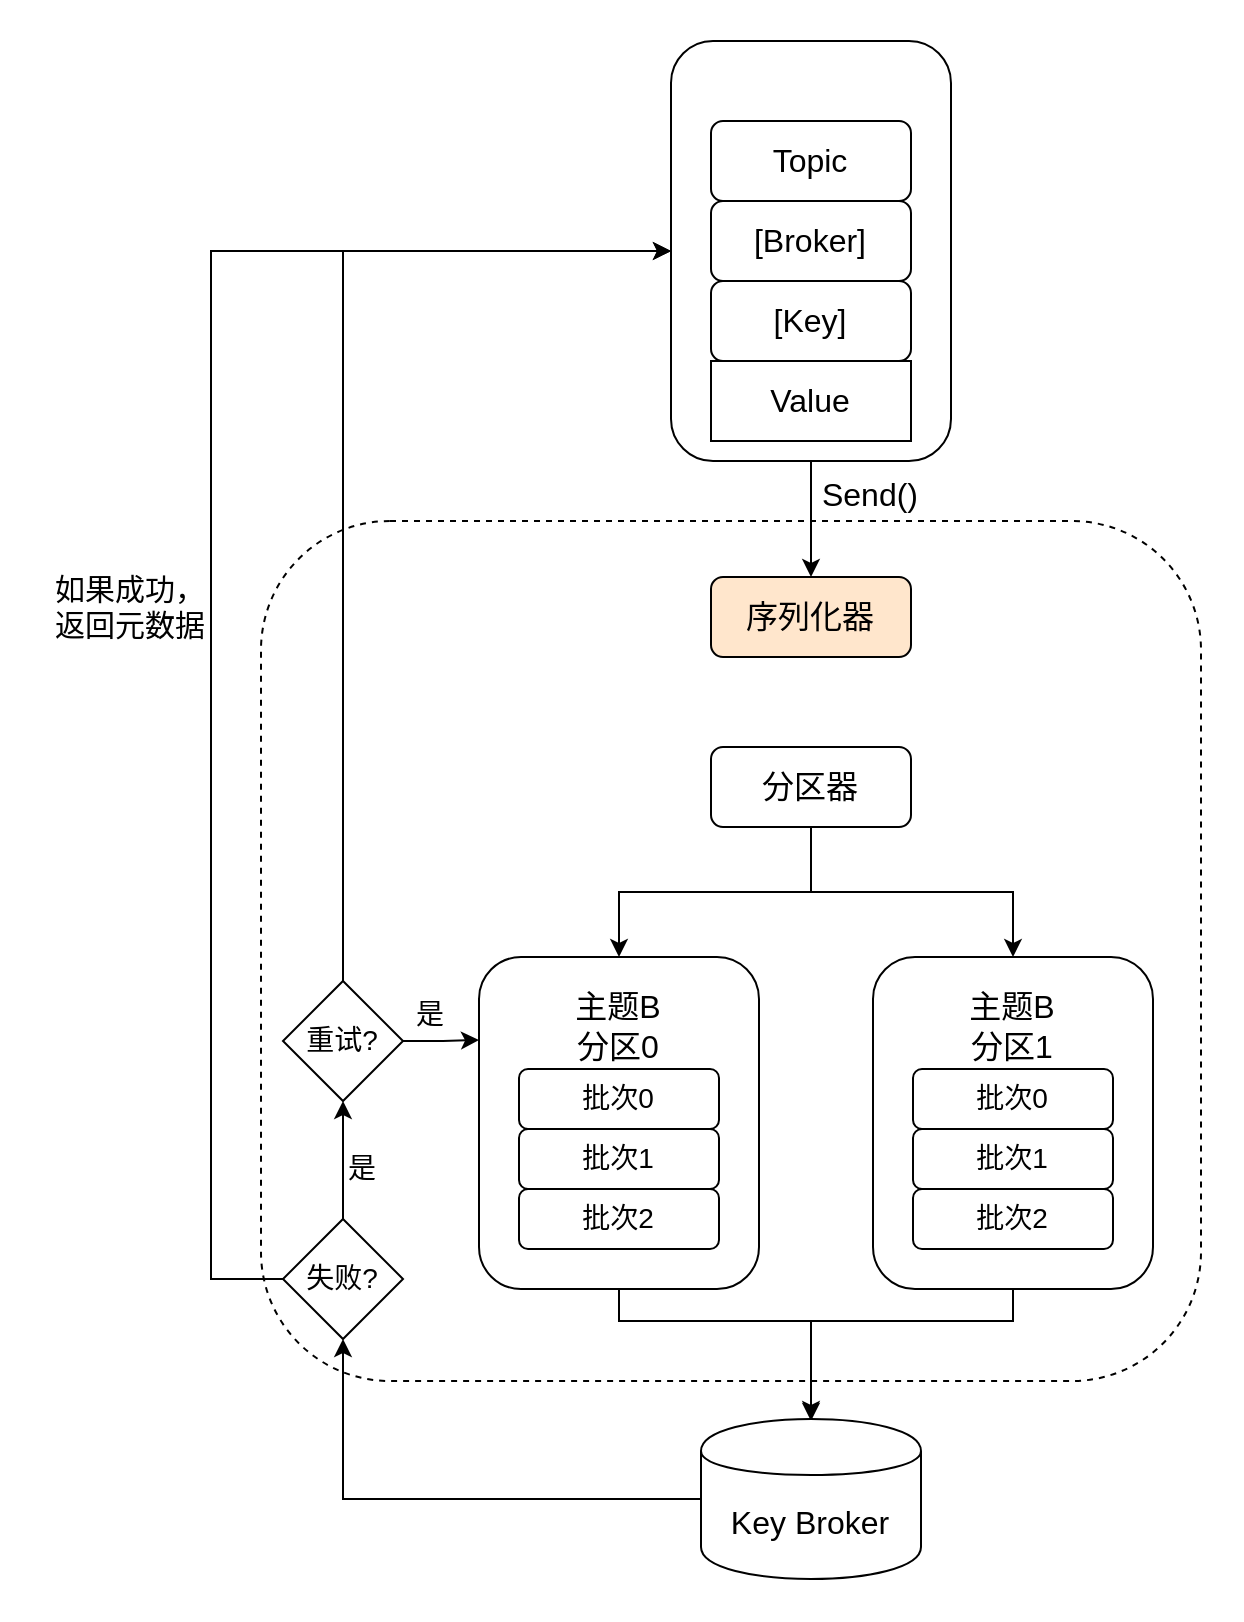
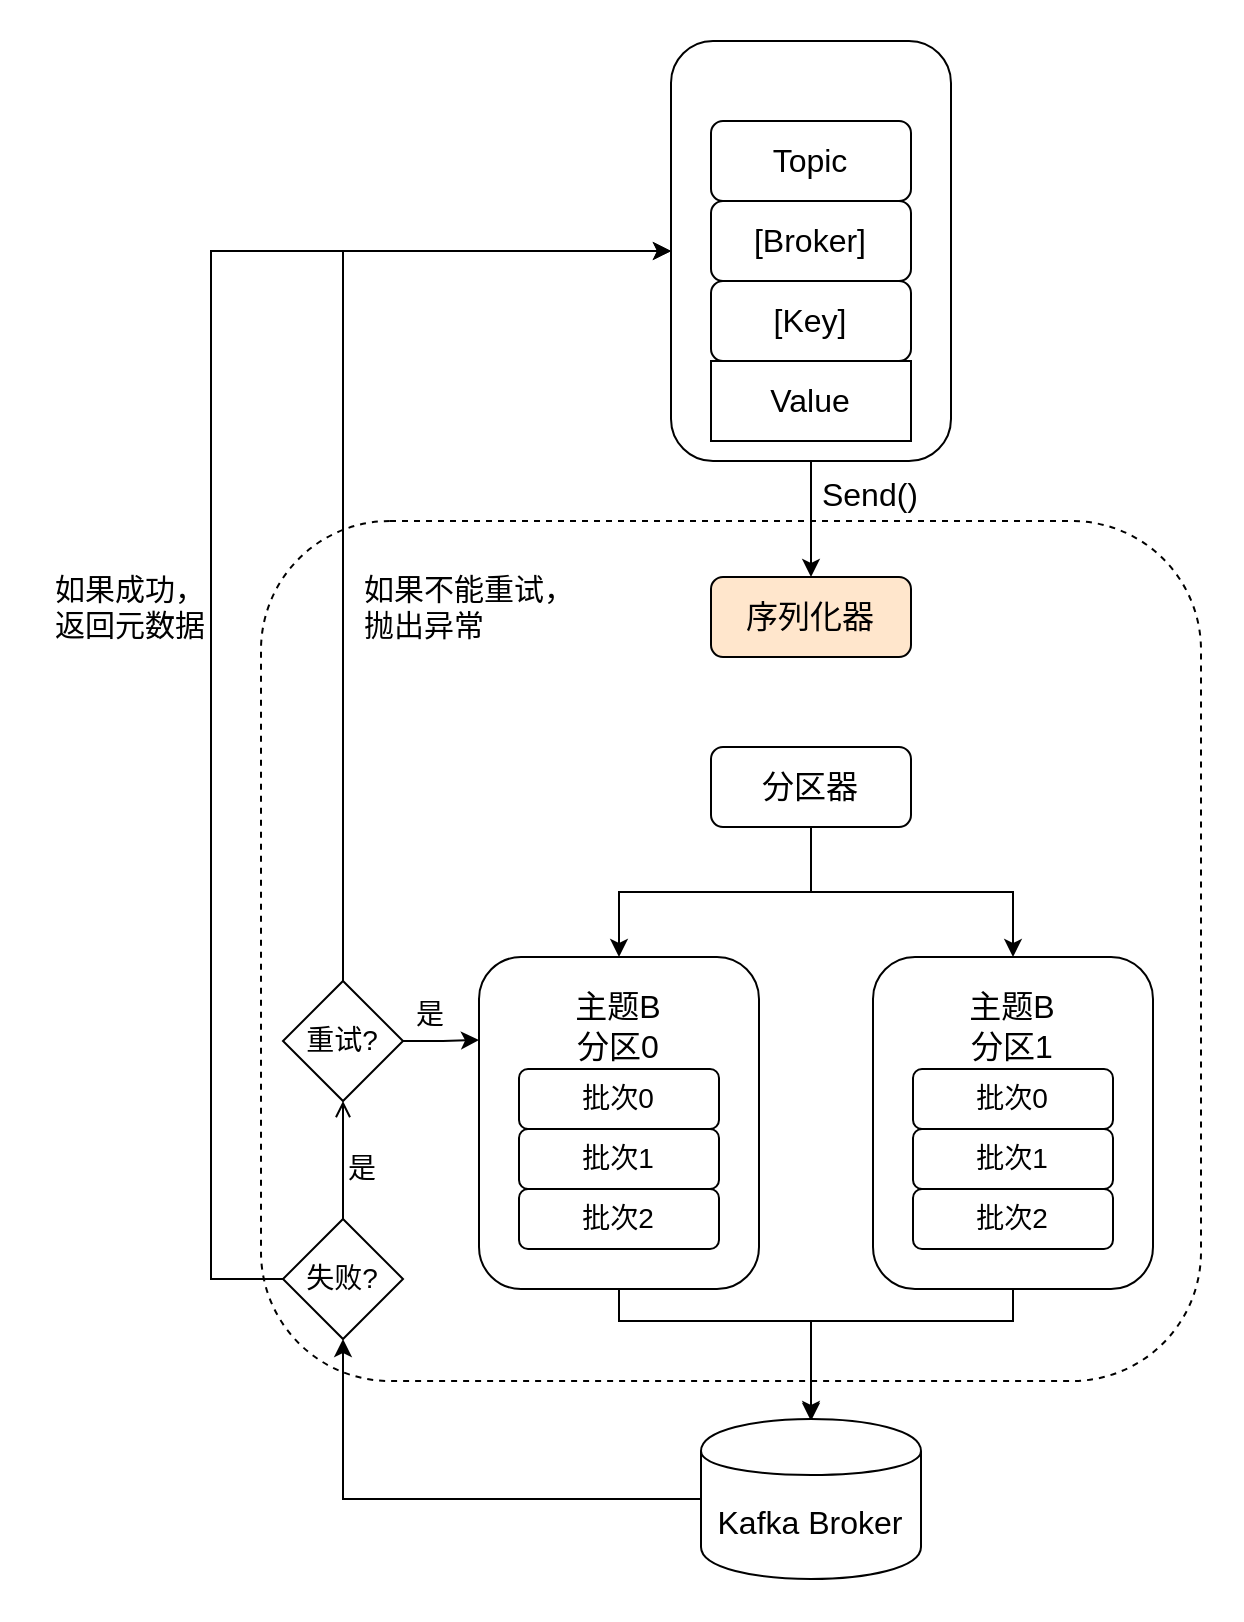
none -> (471, 607)
(343, 1116) -> (343, 1113)
(811, 1523) -> (811, 1523)
